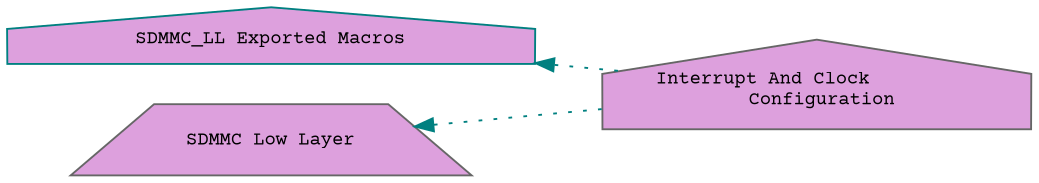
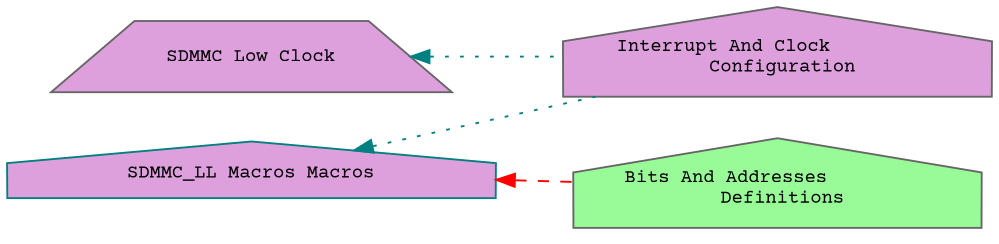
(271, 39) -> (251, 173)
(271, 140) -> (251, 57)
none -> (777, 188)
